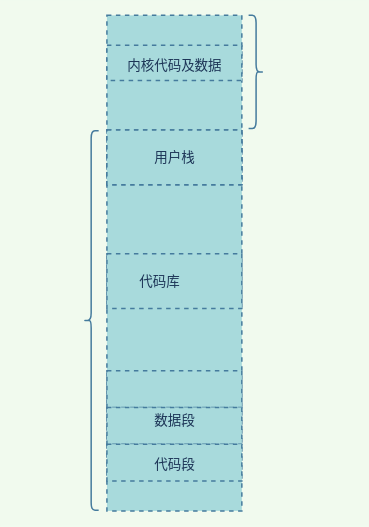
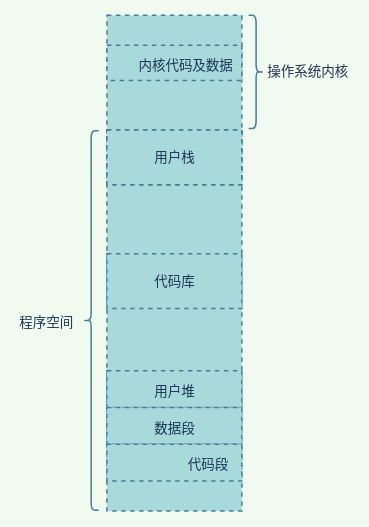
(174, 66) -> (186, 66)
none -> (308, 72)
(159, 281) -> (174, 281)
none -> (46, 323)
none -> (174, 392)
(174, 421) -> (174, 428)
(174, 465) -> (208, 465)
